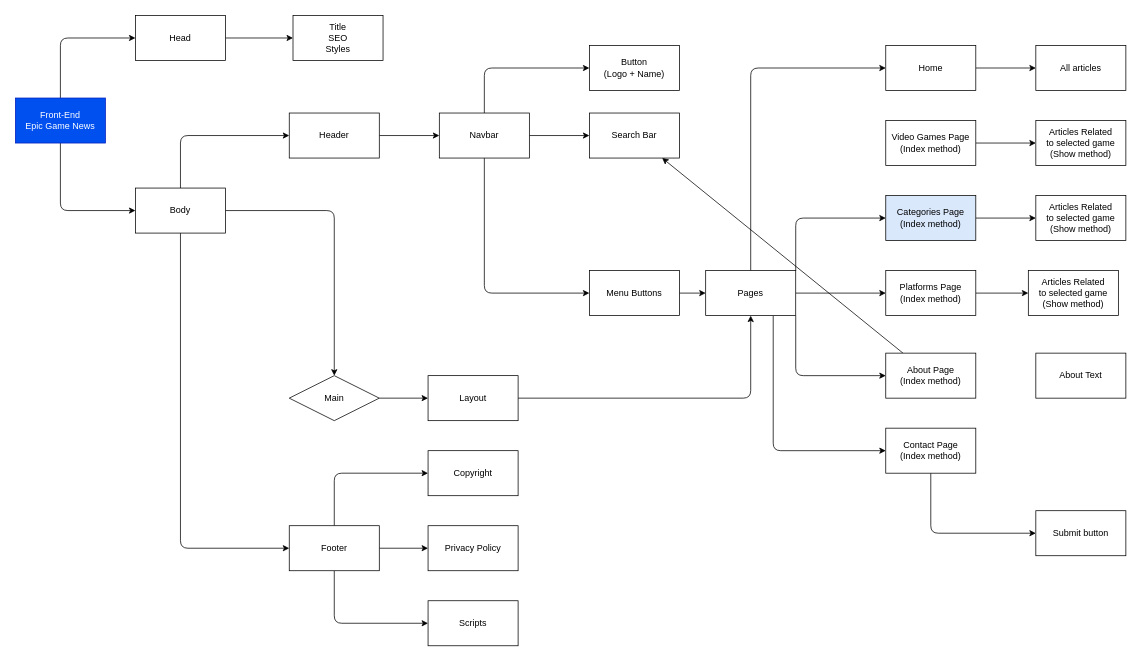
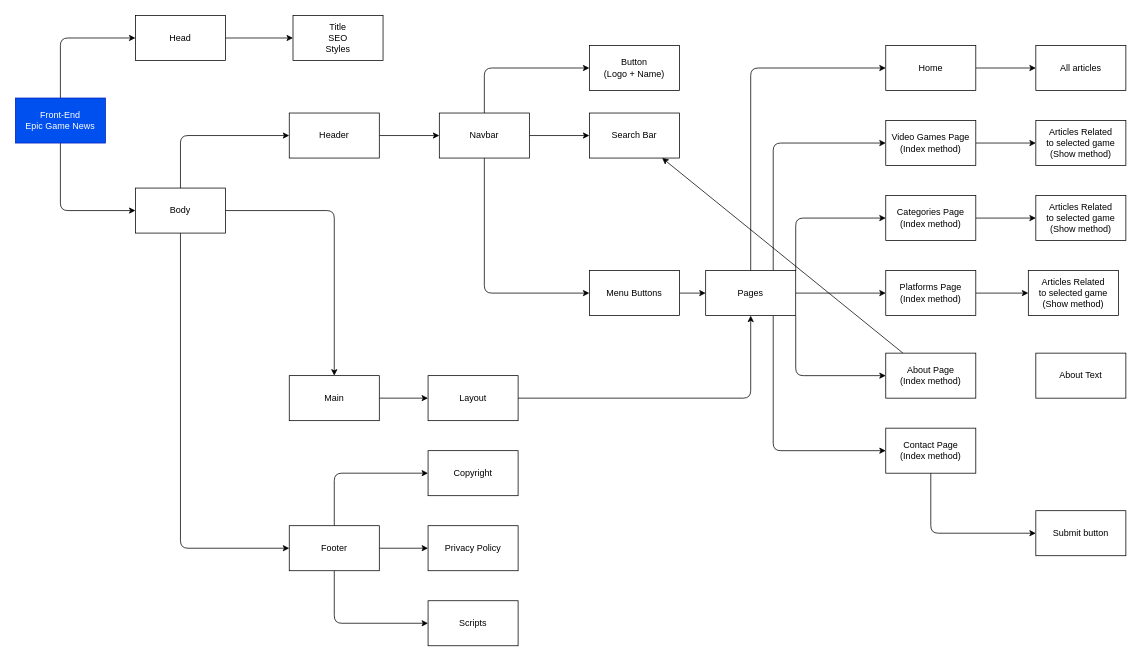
none -> (773, 205)
(930, 218) -> (930, 218)
(334, 398) -> (334, 398)
